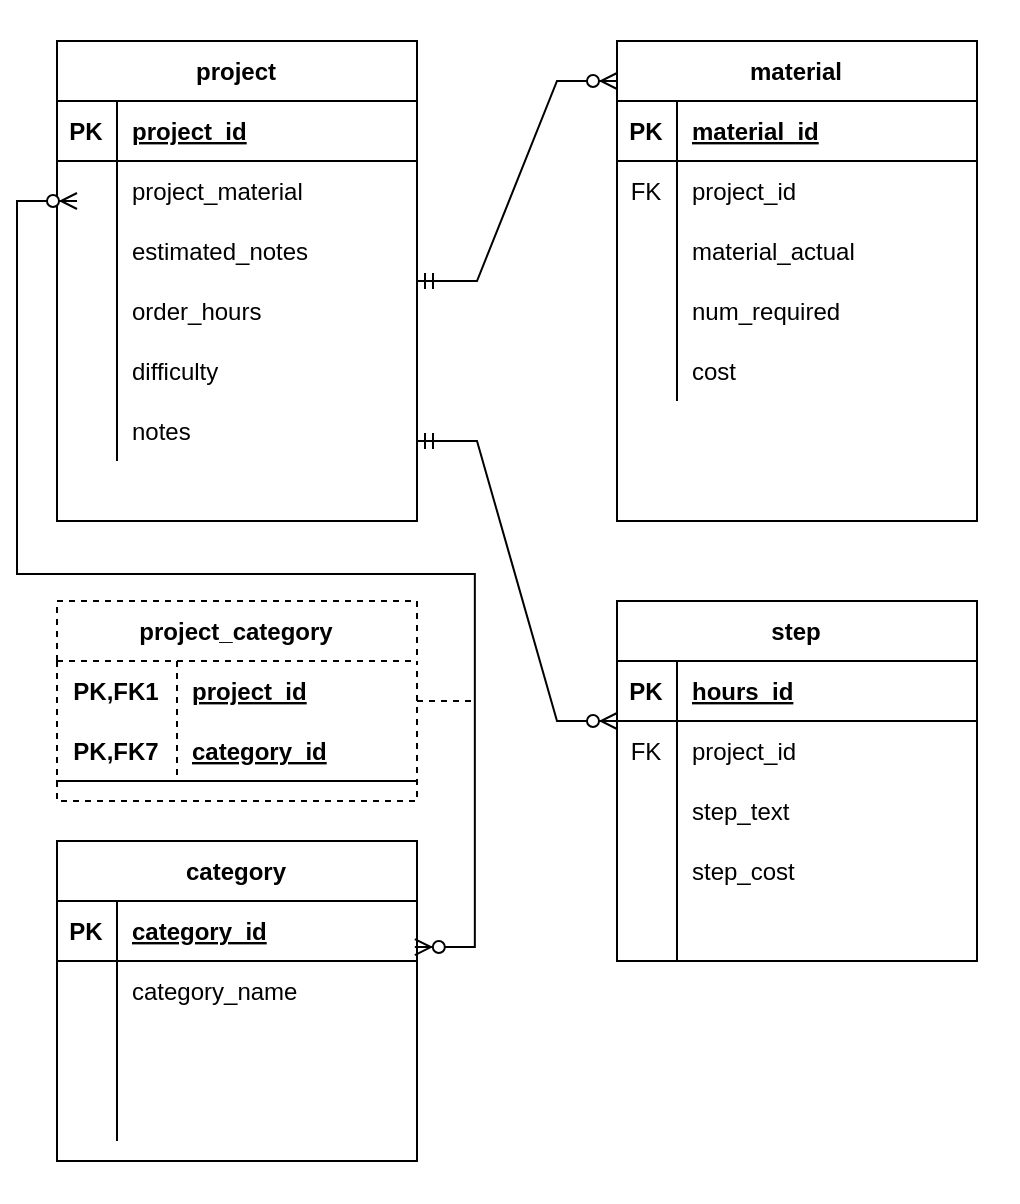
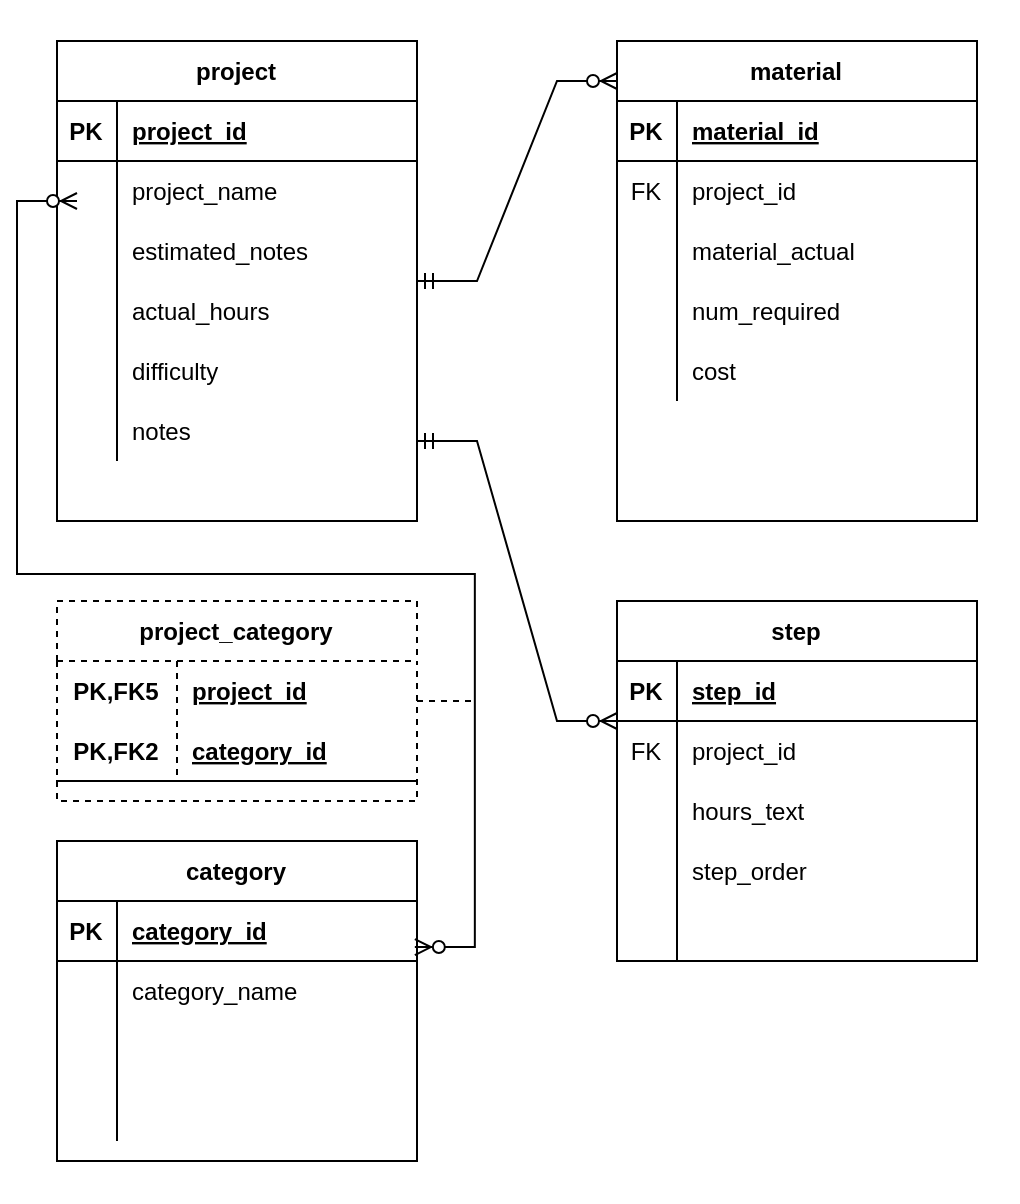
(233, 192) -> (213, 192)
(206, 312) -> (210, 312)
(116, 692) -> (116, 692)
(743, 692) -> (736, 692)
(116, 752) -> (116, 752)
(752, 812) -> (759, 812)
(752, 872) -> (759, 872)
